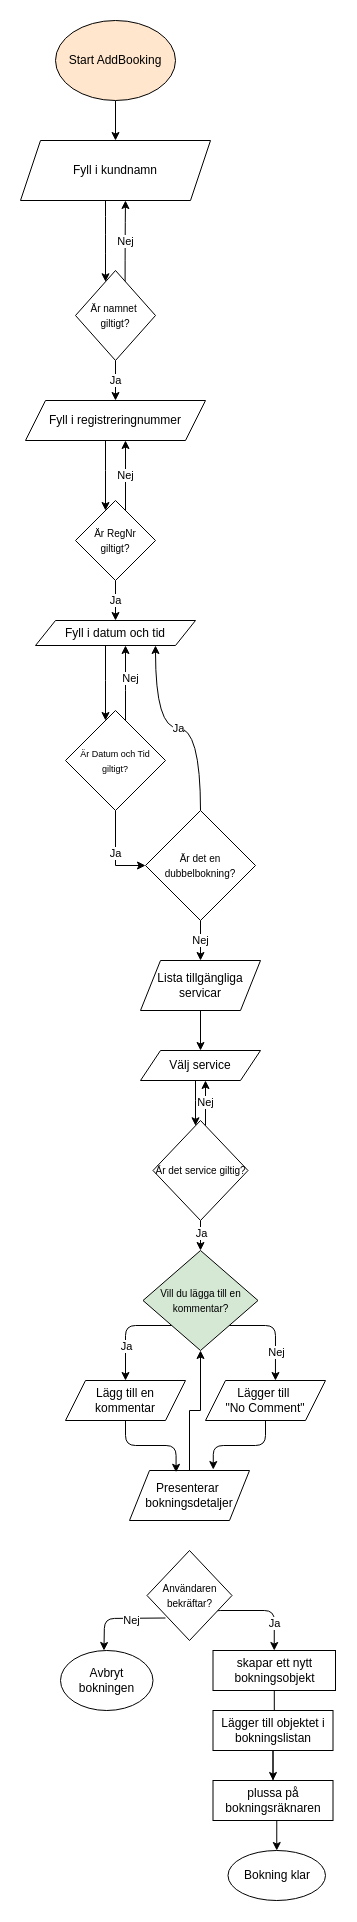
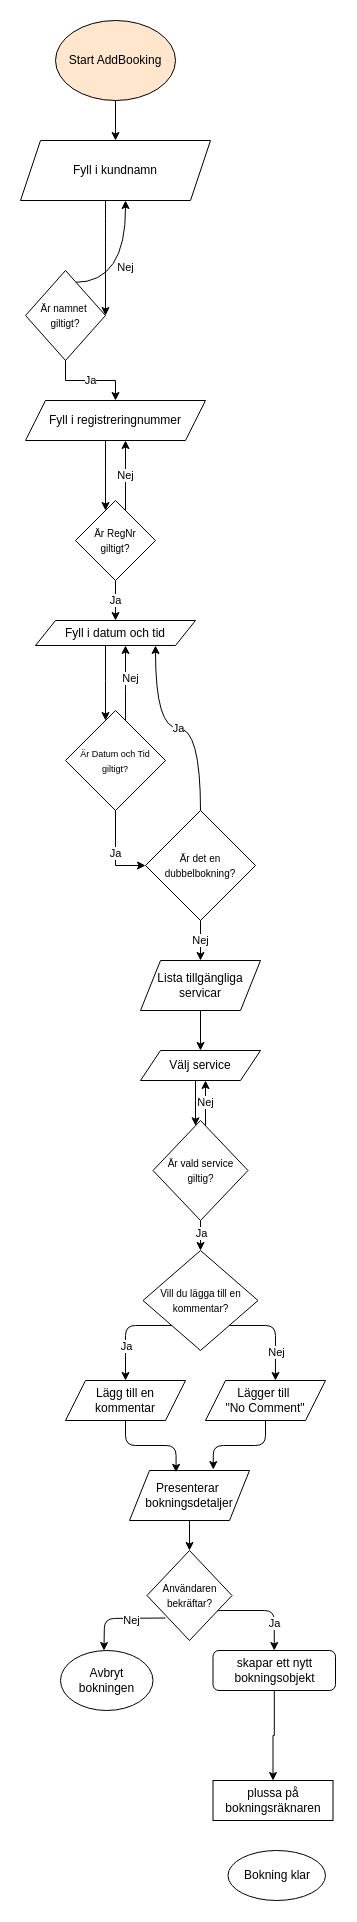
(116, 316) -> (66, 316)
(201, 1171) -> (201, 1171)
(201, 1301) -> (201, 1301)
(192, 1411) -> (190, 1540)
(274, 1671) -> (274, 1671)
(273, 1731) -> none
(277, 1831) -> none
